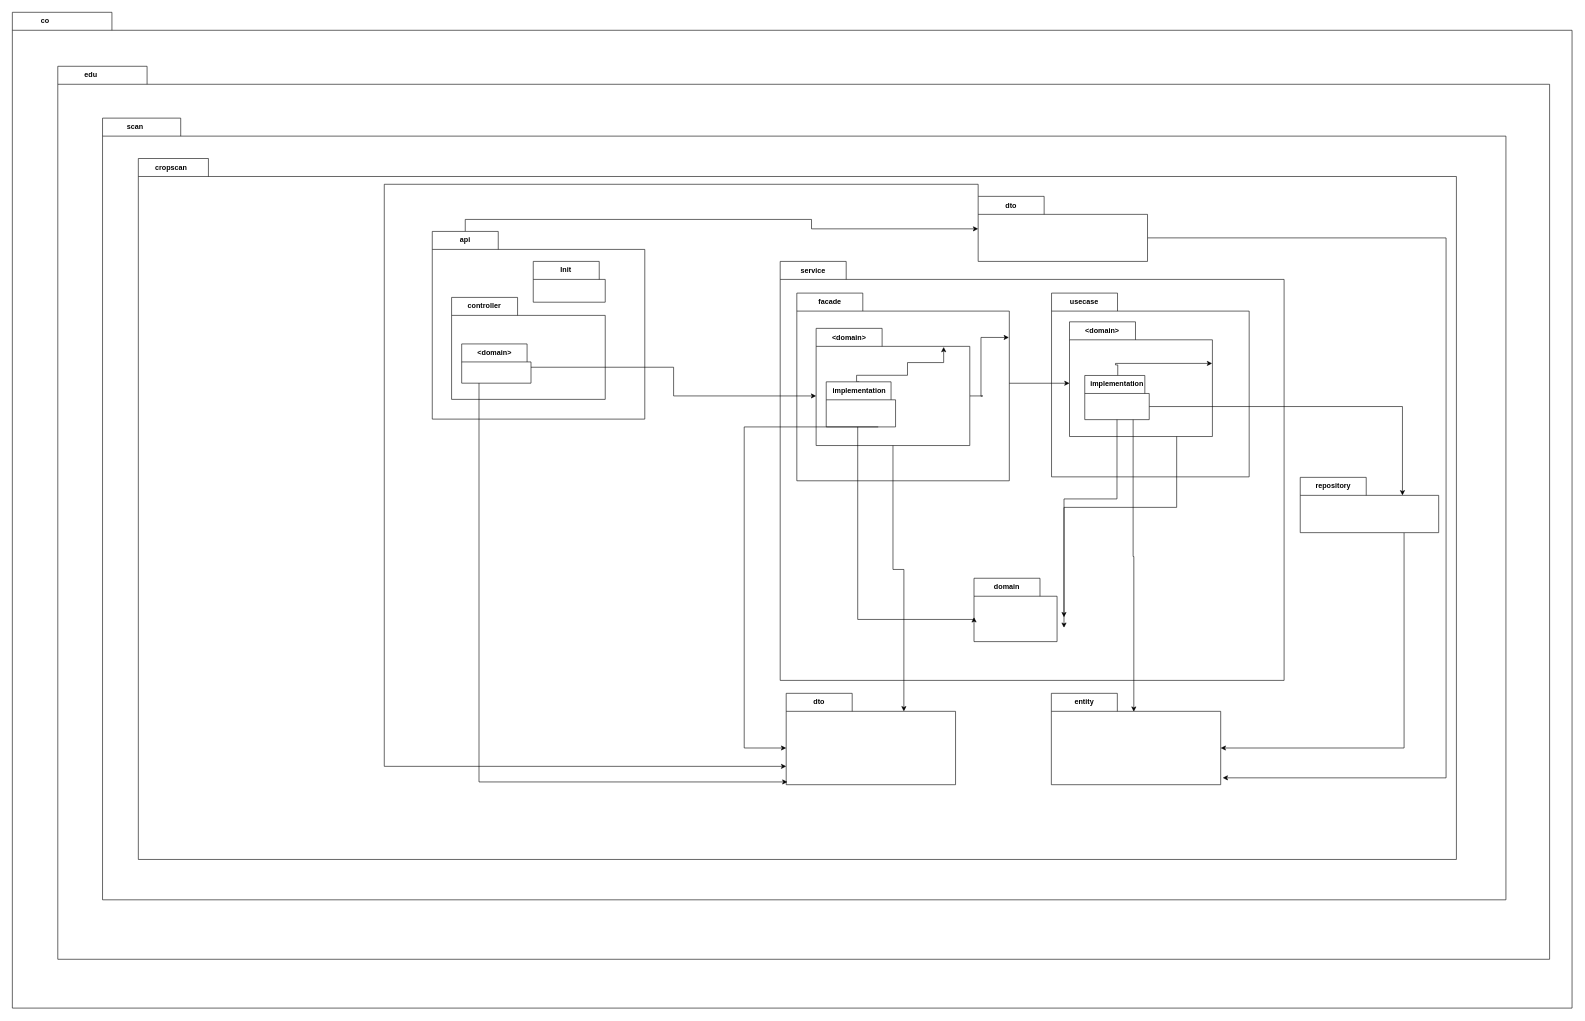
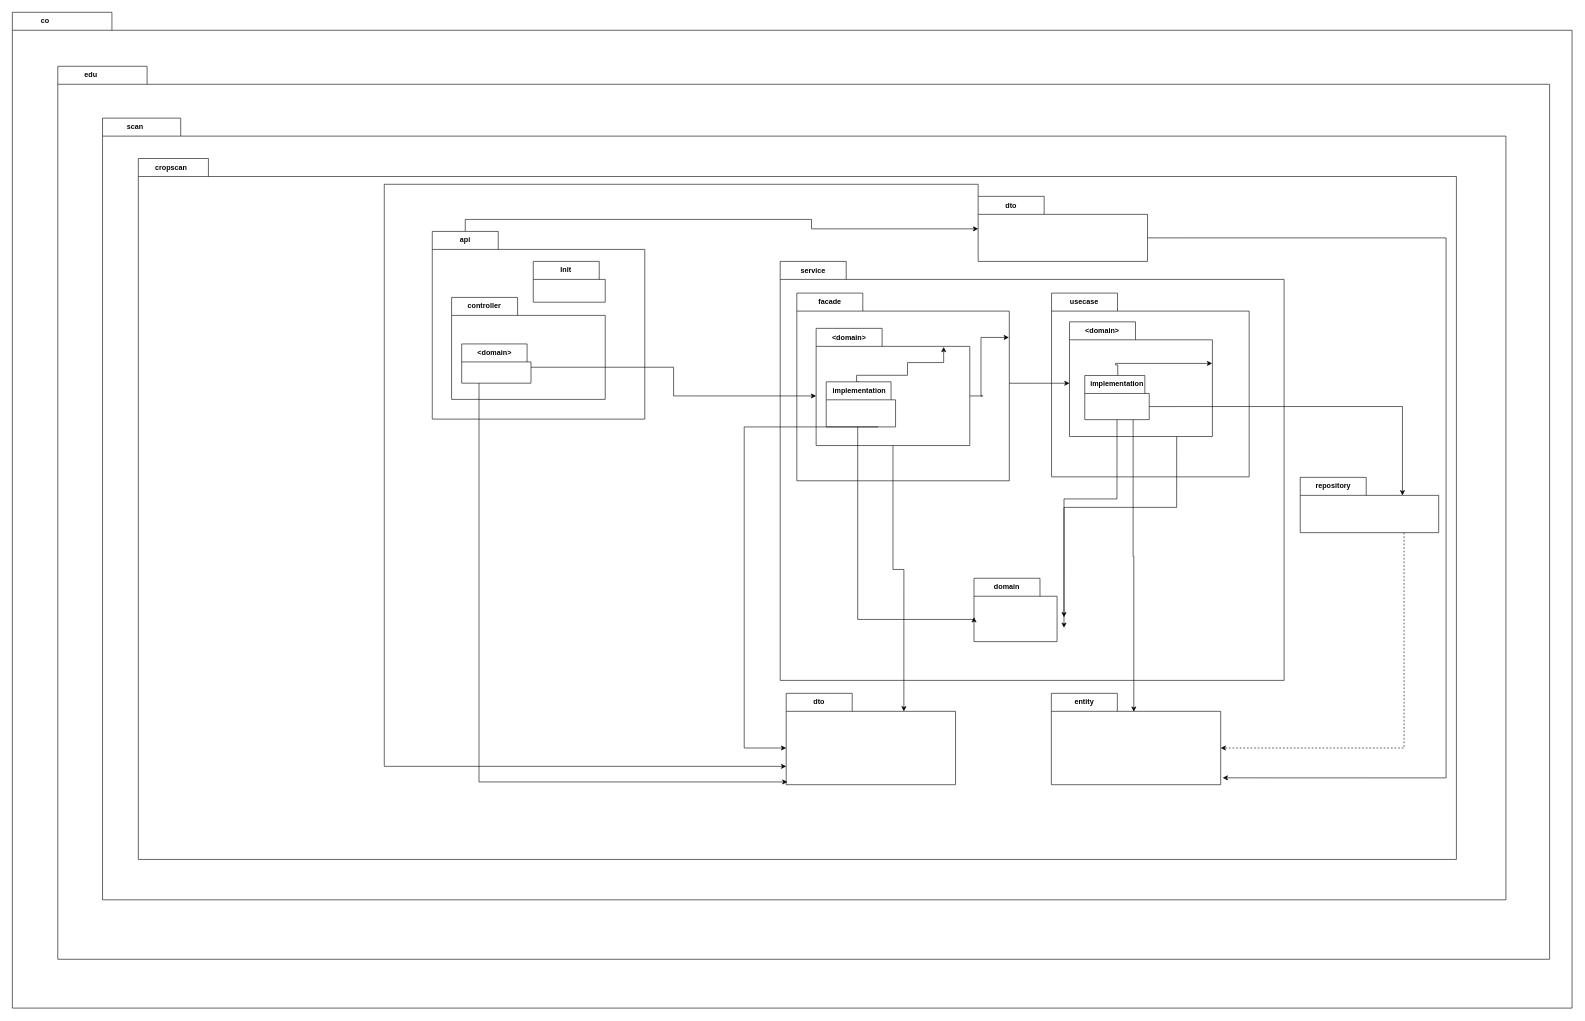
(1404, 730) -> (1404, 730)
